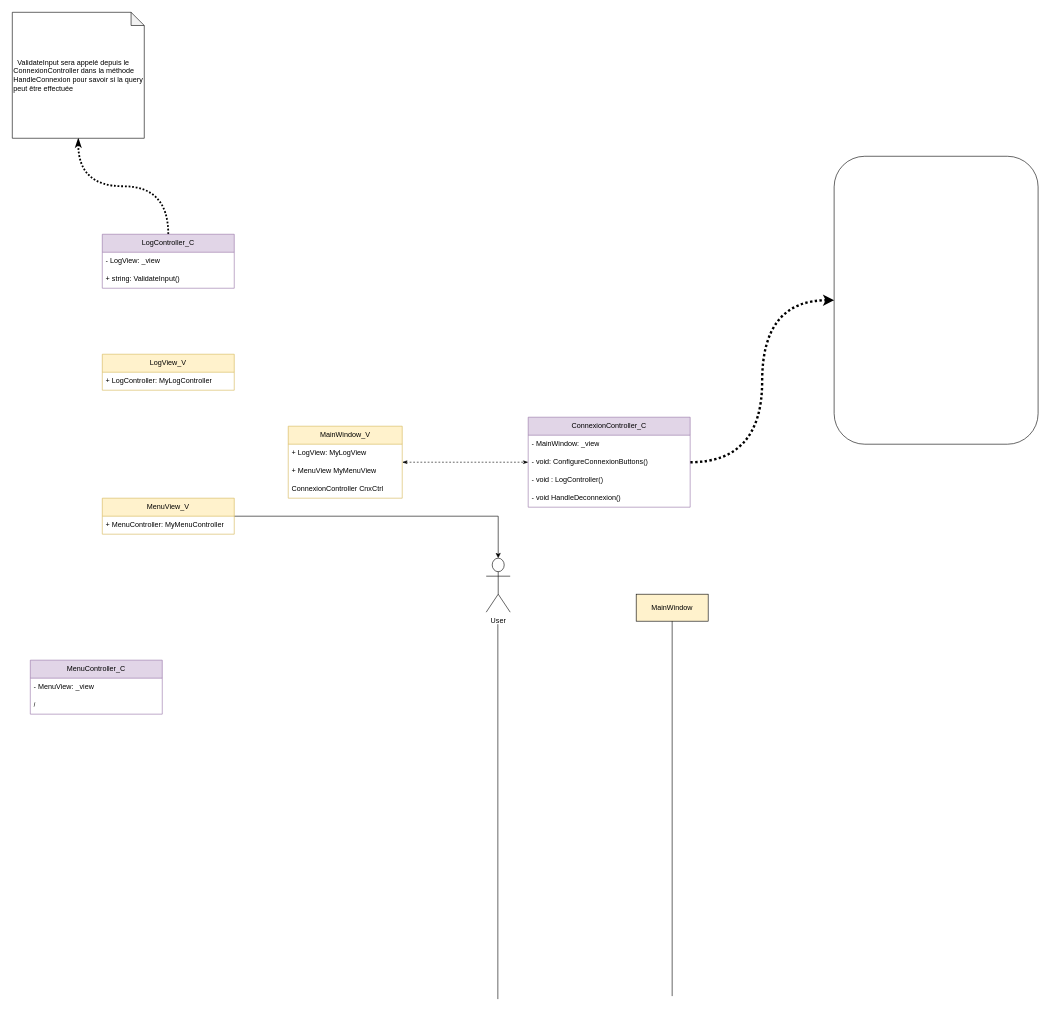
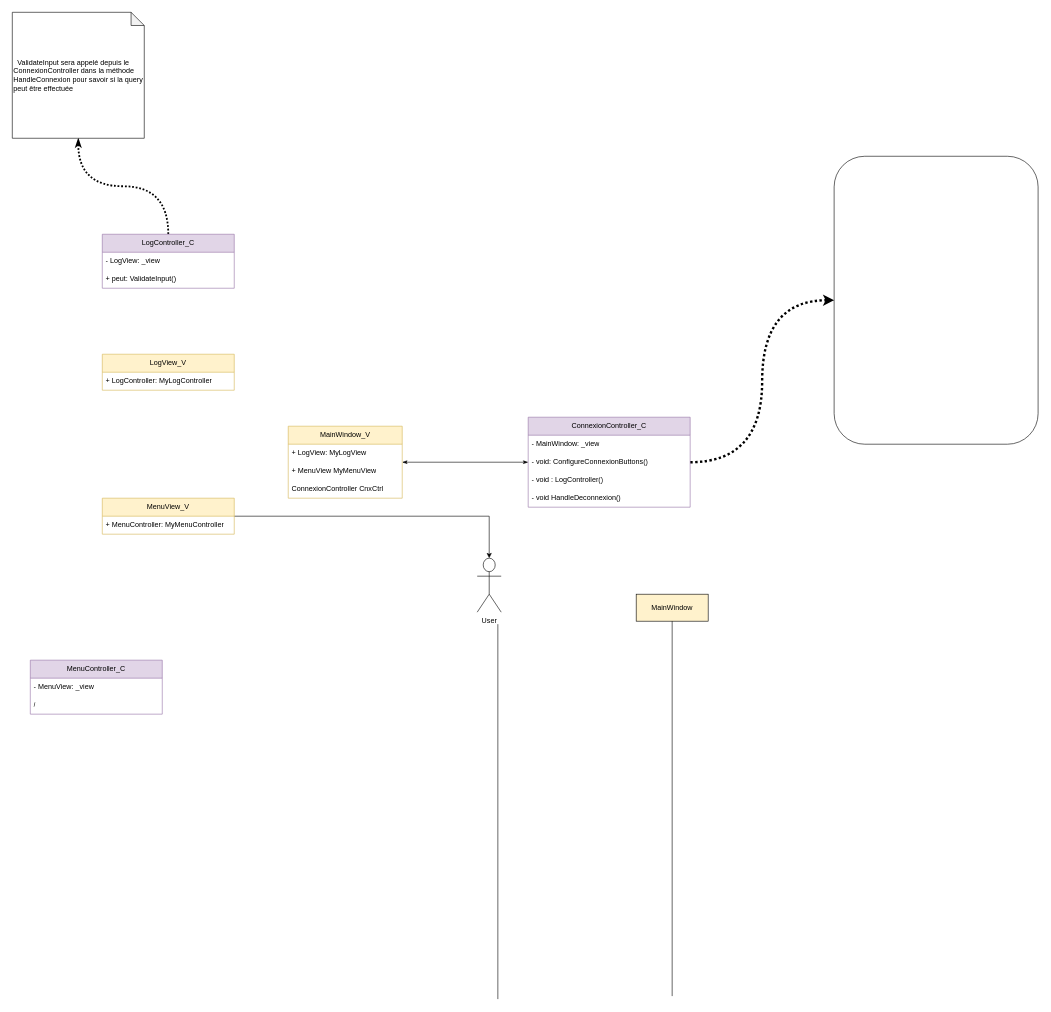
(151, 279) -> (148, 279)
(465, 462) -> (465, 462)
(498, 585) -> (489, 585)
